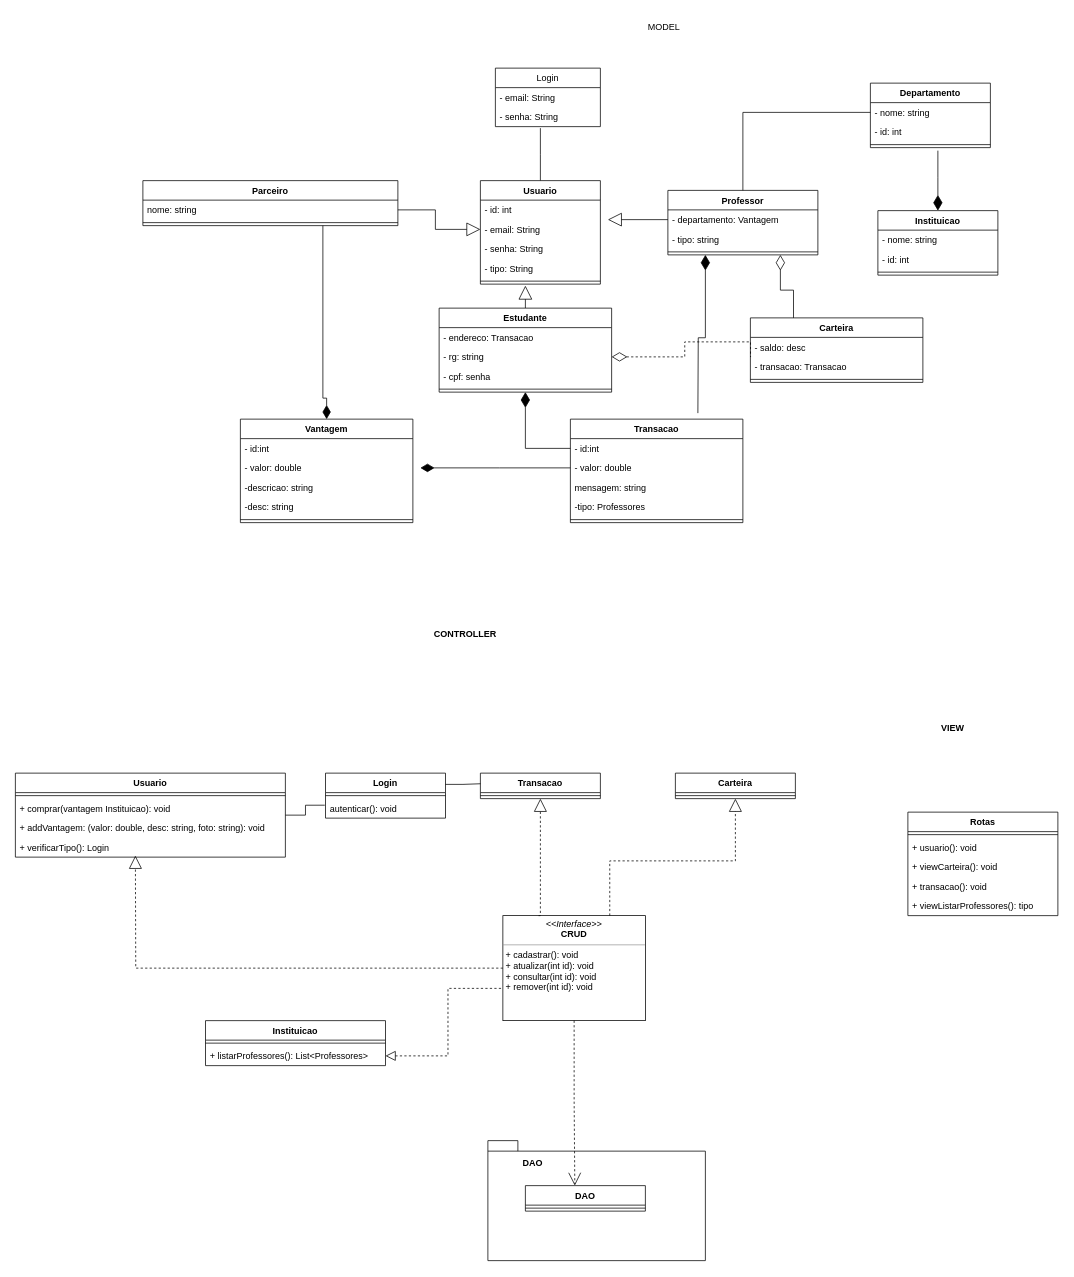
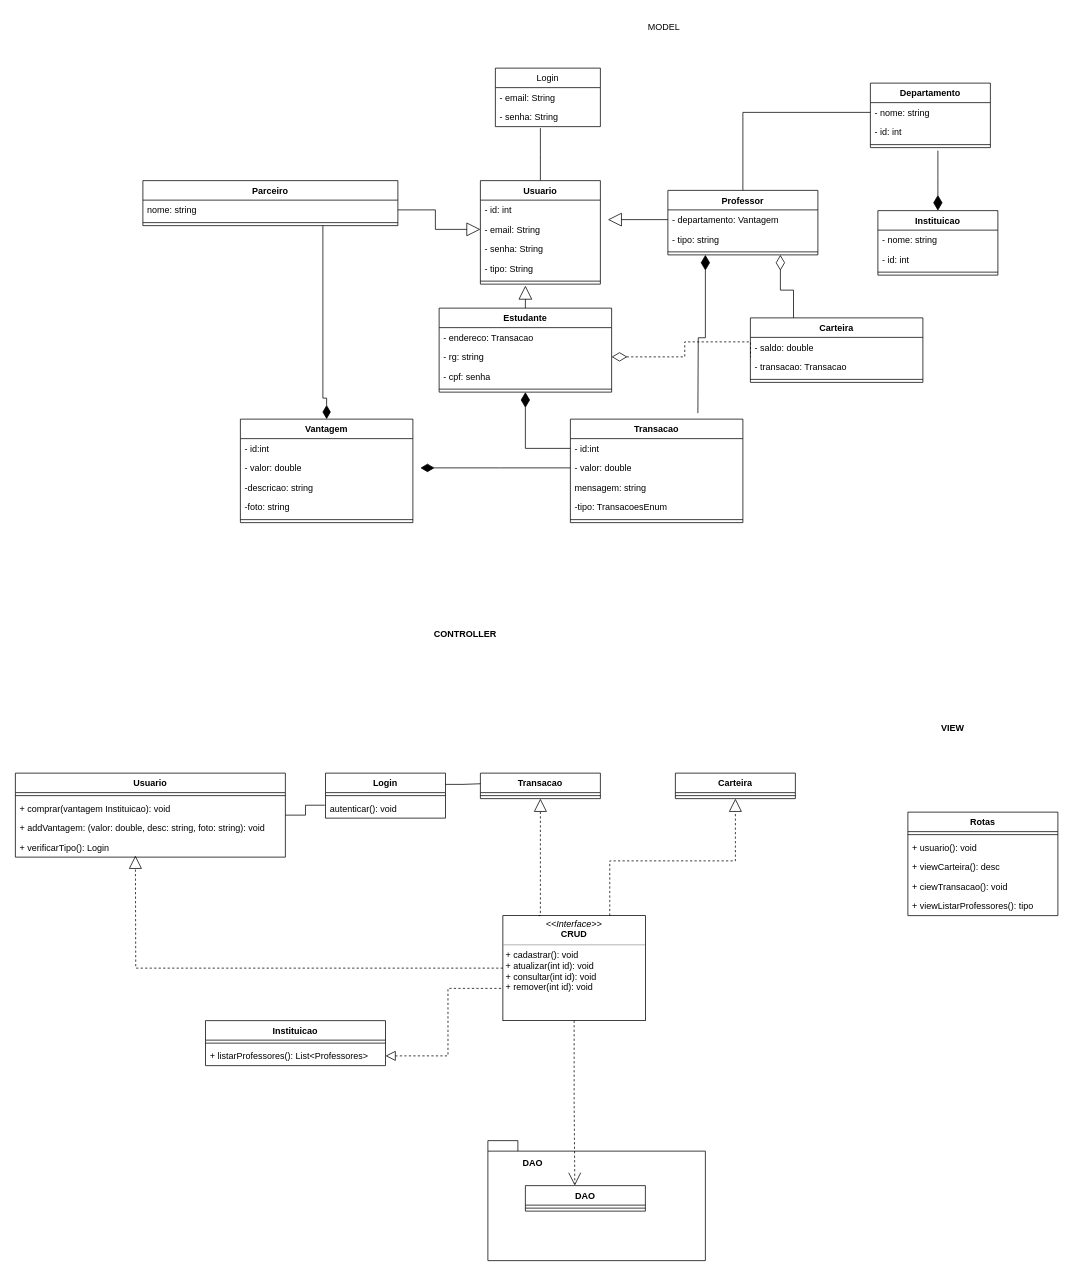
(783, 347) -> (786, 347)
(274, 507) -> (274, 507)
(616, 507) -> (624, 507)
(960, 867) -> (962, 867)
(955, 887) -> (964, 887)
